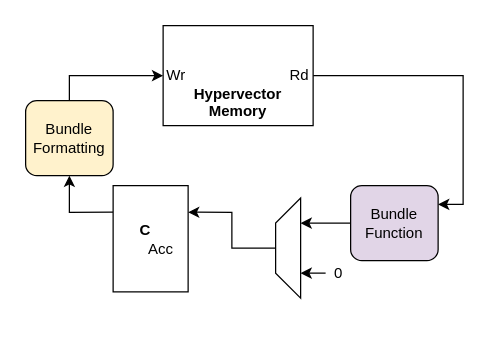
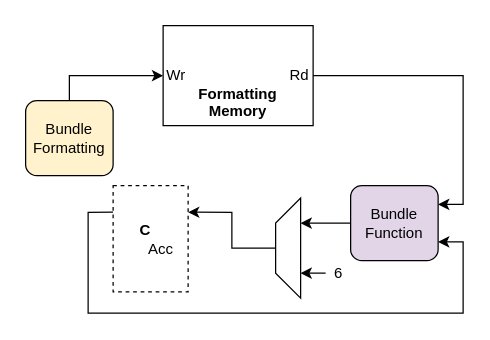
(238, 76) -> (238, 76)
(69, 206) -> none
(151, 239) -> (151, 239)
(339, 273) -> (339, 273)
none -> (270, 313)
